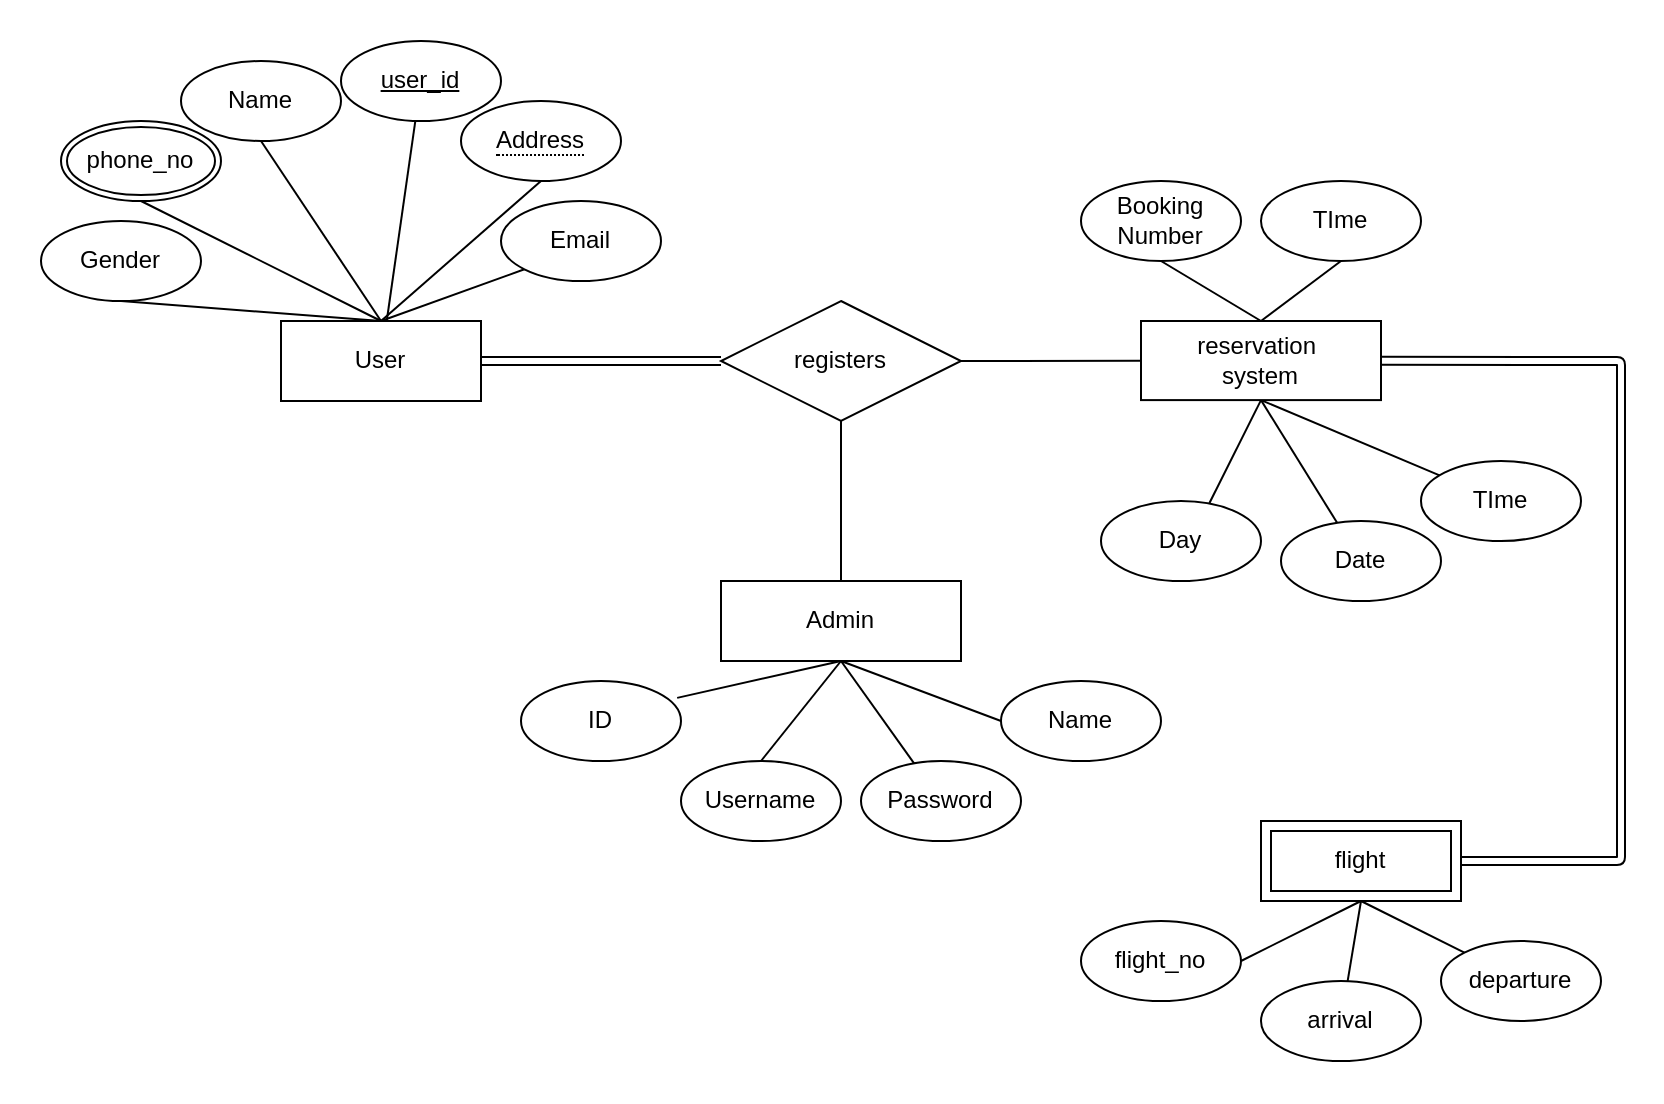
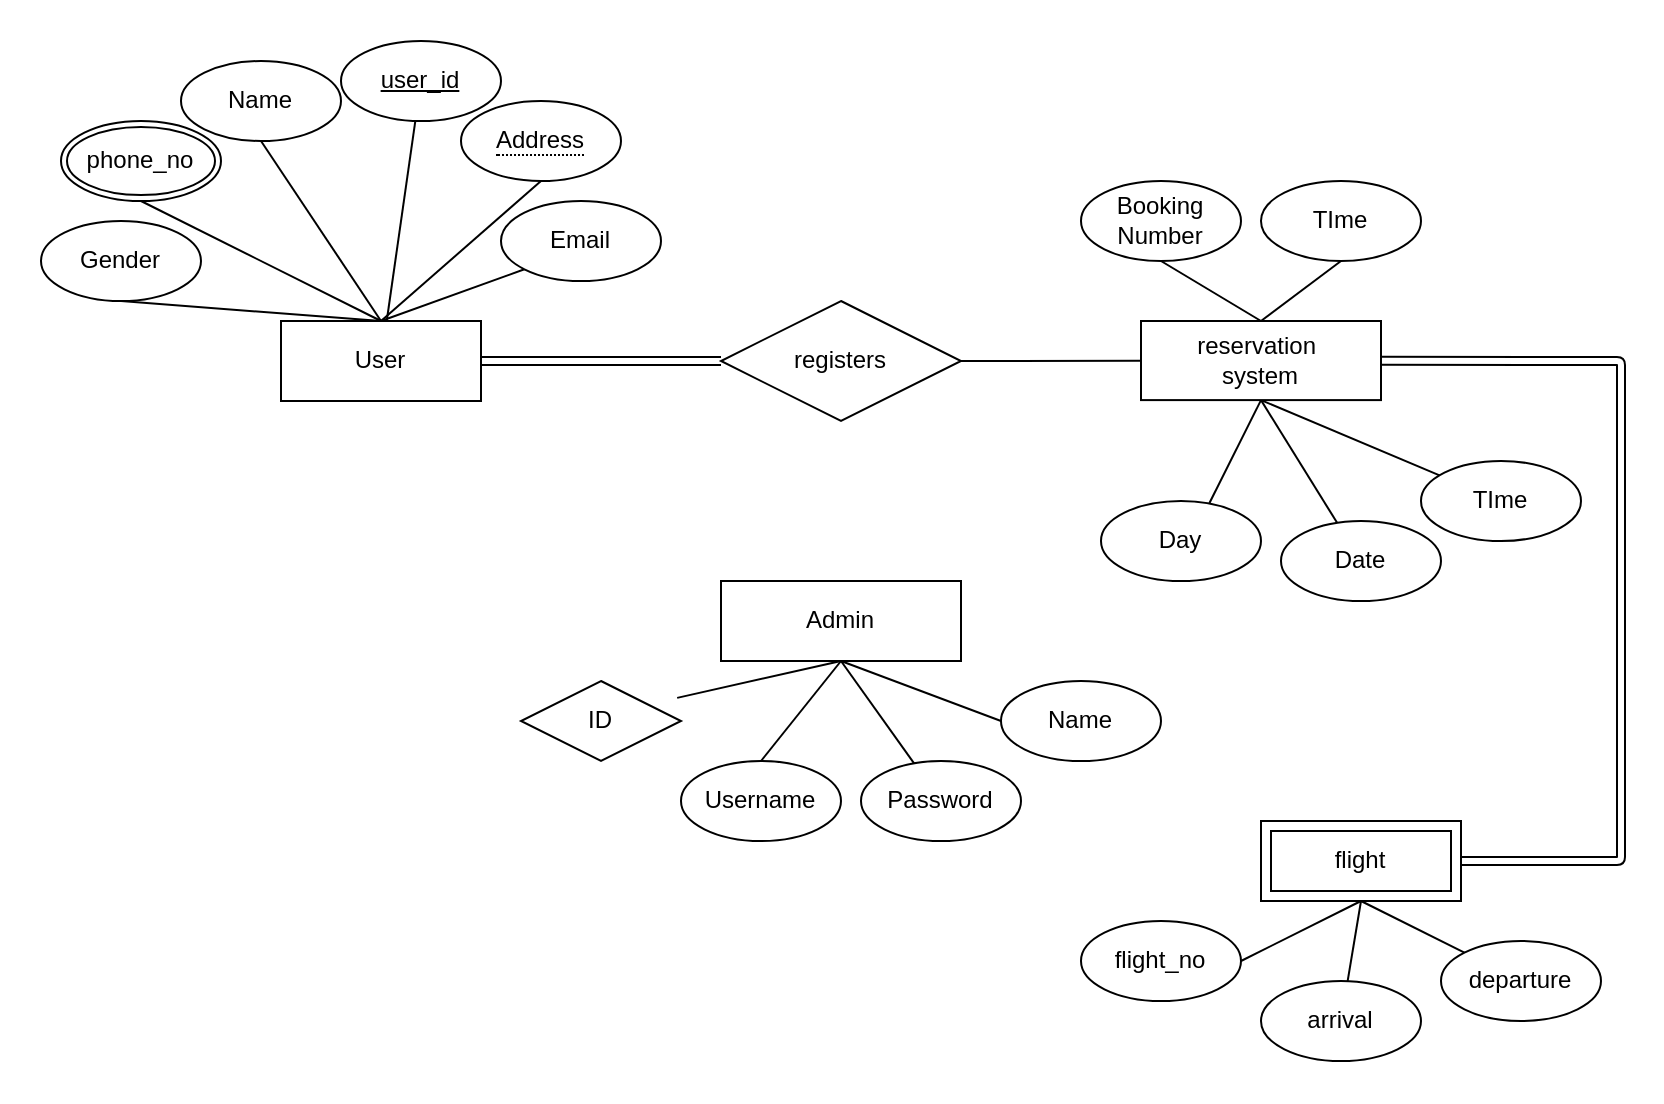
(841, 501) -> none
(601, 721) -> (601, 721)
